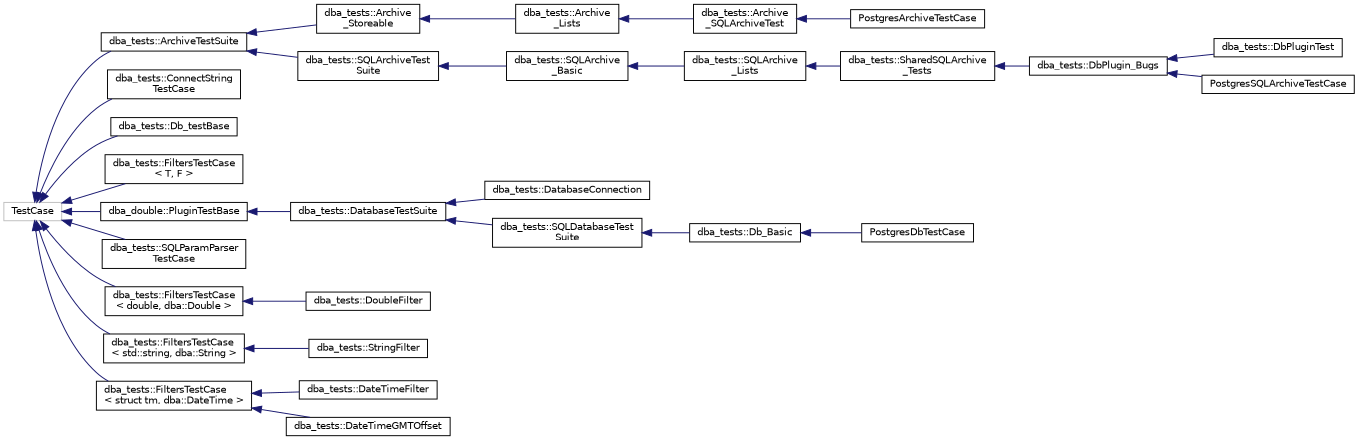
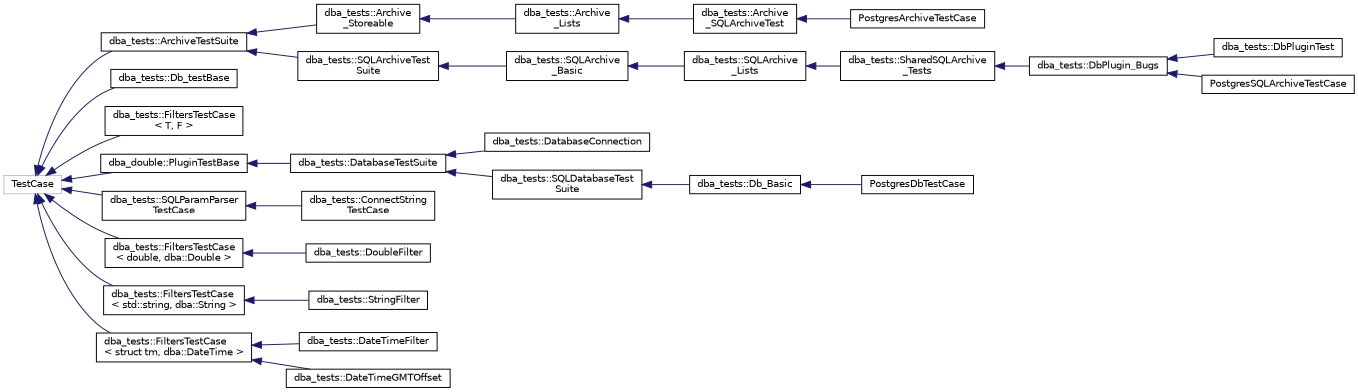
(68, 140) -> (279, 206)
